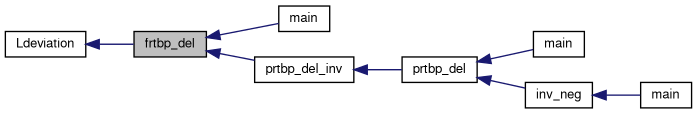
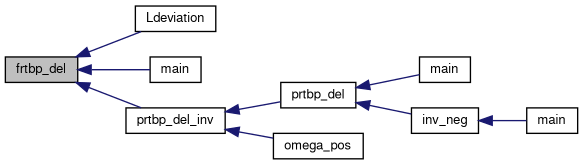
(117, 44) -> (115, 42)
none -> (318, 146)
